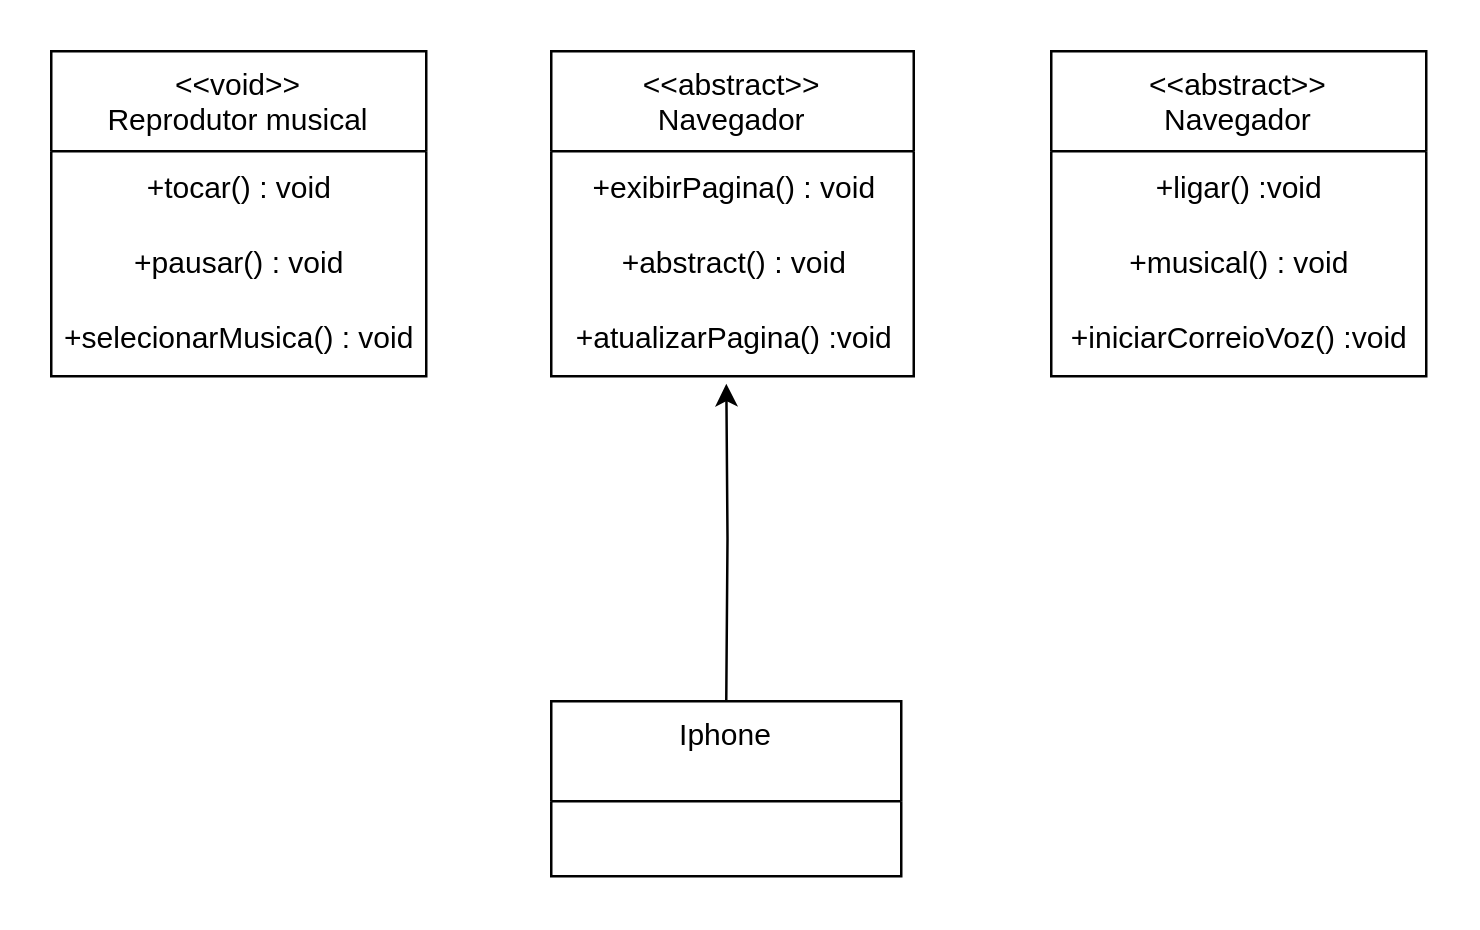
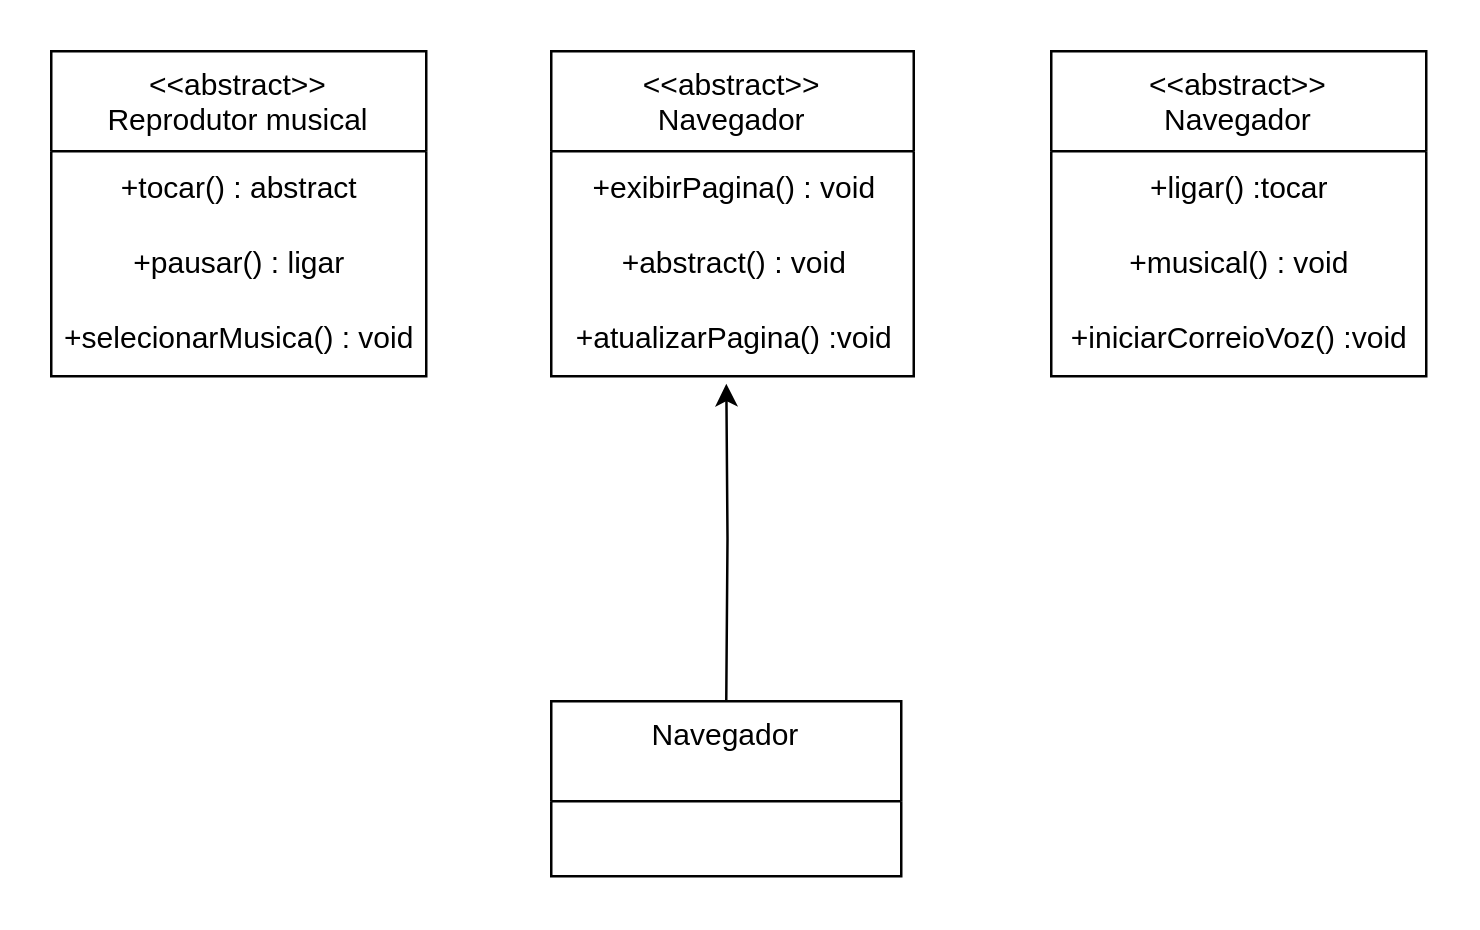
(239, 105) -> (239, 105)
(240, 189) -> (240, 189)
(1240, 189) -> (1240, 189)
(240, 264) -> (240, 264)
(726, 737) -> (726, 737)
